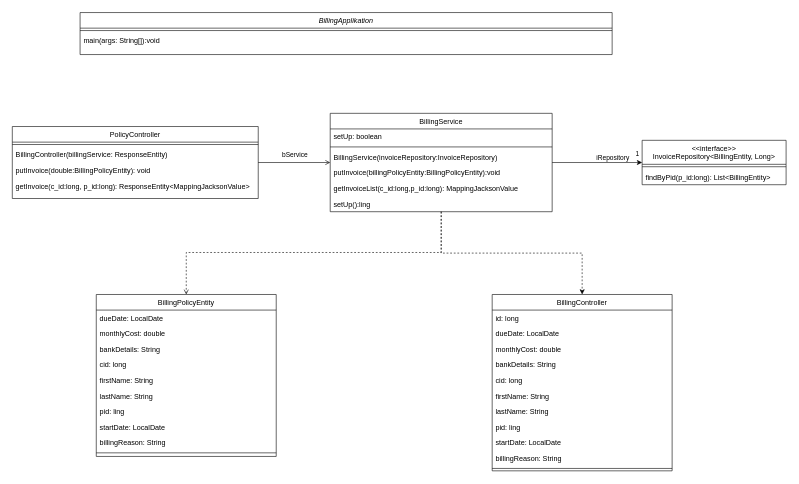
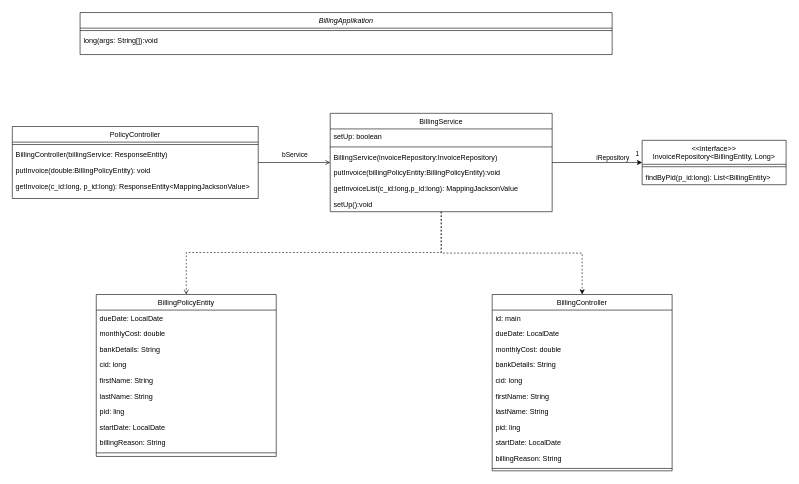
(128, 41) -> (128, 41)
(355, 204) -> (356, 204)
(508, 318) -> (508, 318)
